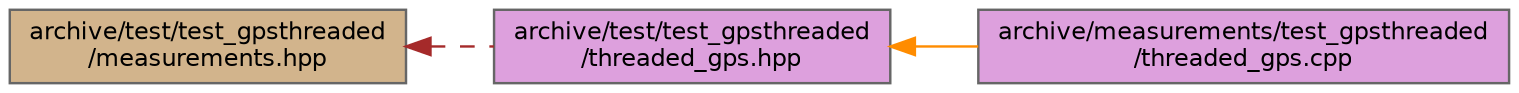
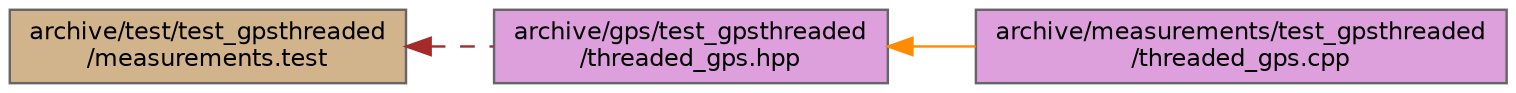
(208, 46) -> (208, 46)
(692, 46) -> (691, 46)
